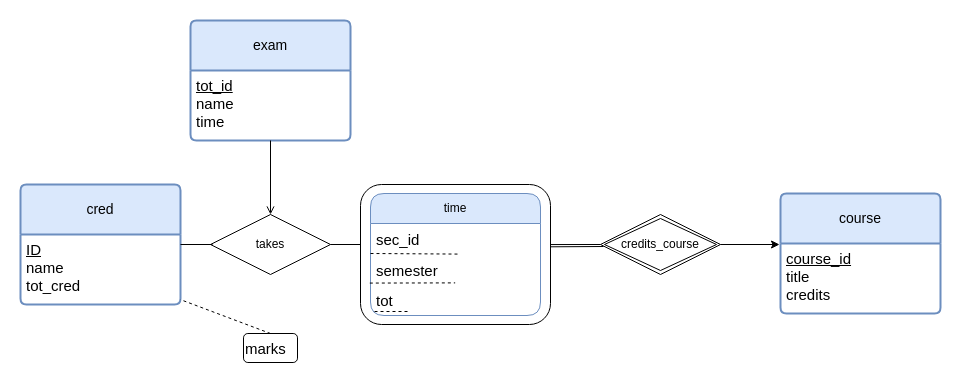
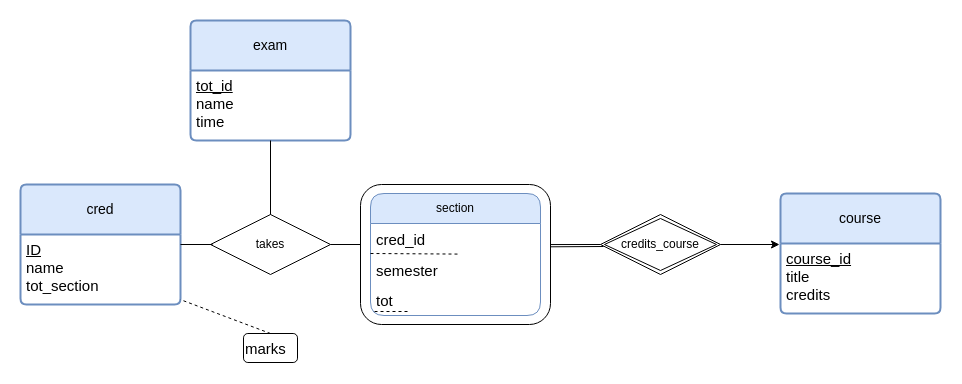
(271, 209) -> (271, 209)
(456, 209) -> (456, 209)
(395, 240) -> (398, 240)
(53, 263) -> (62, 263)
(413, 283) -> none
